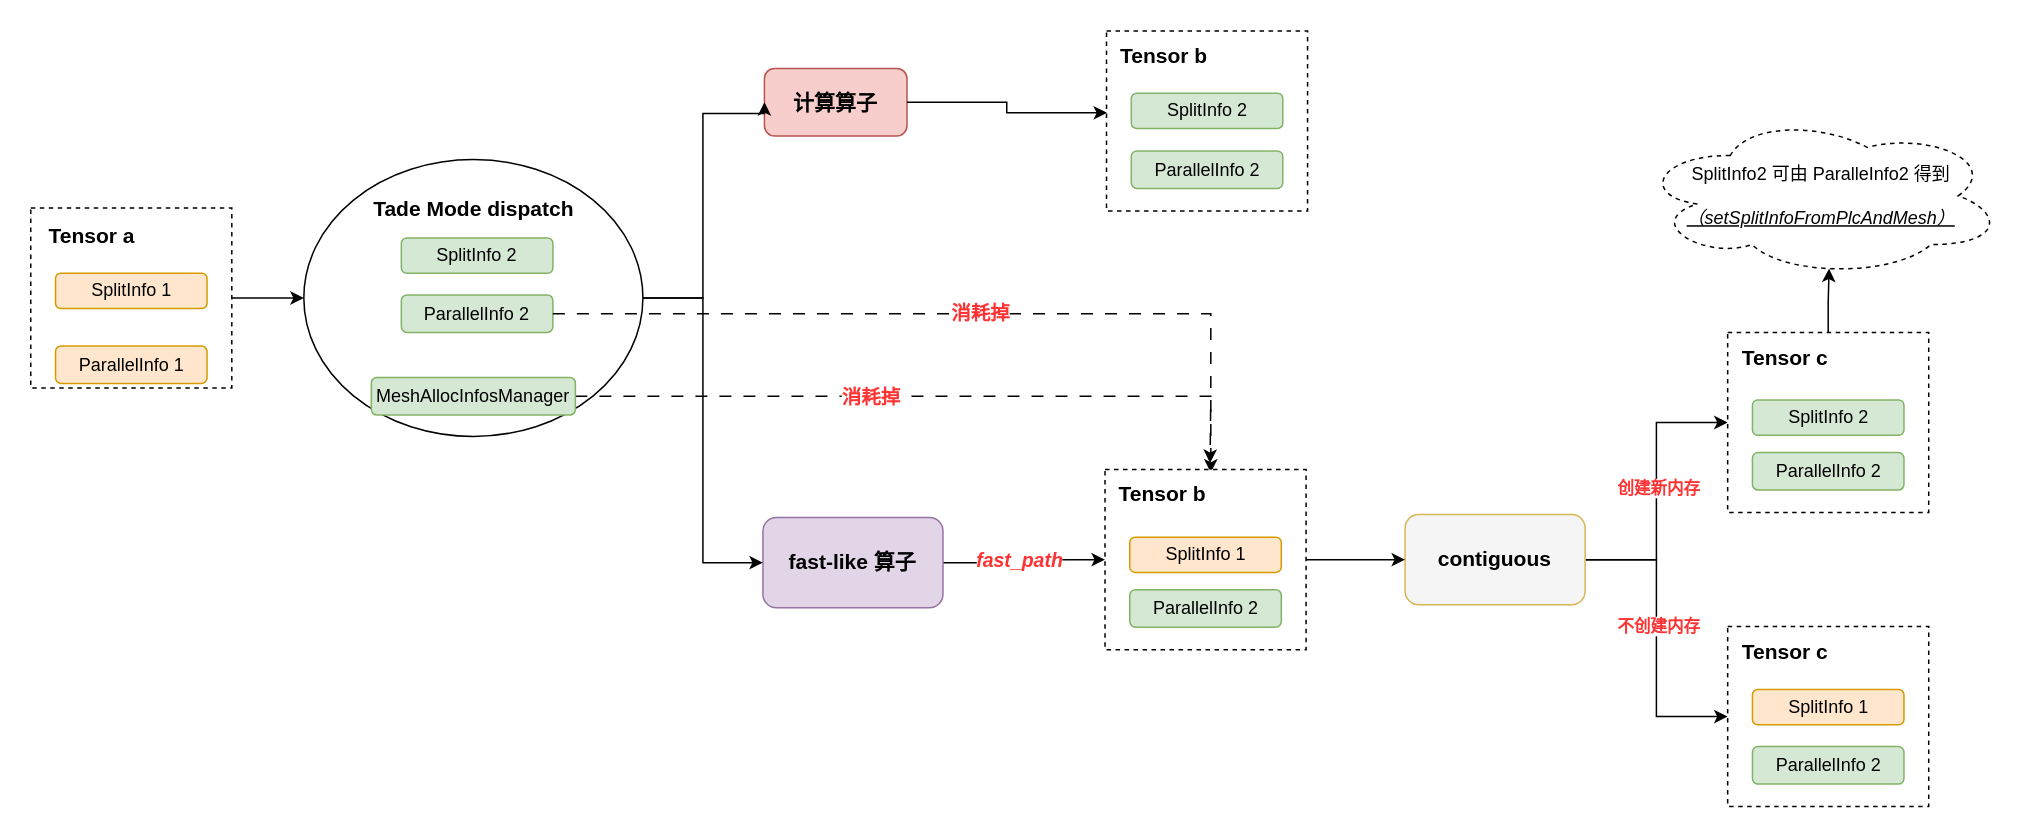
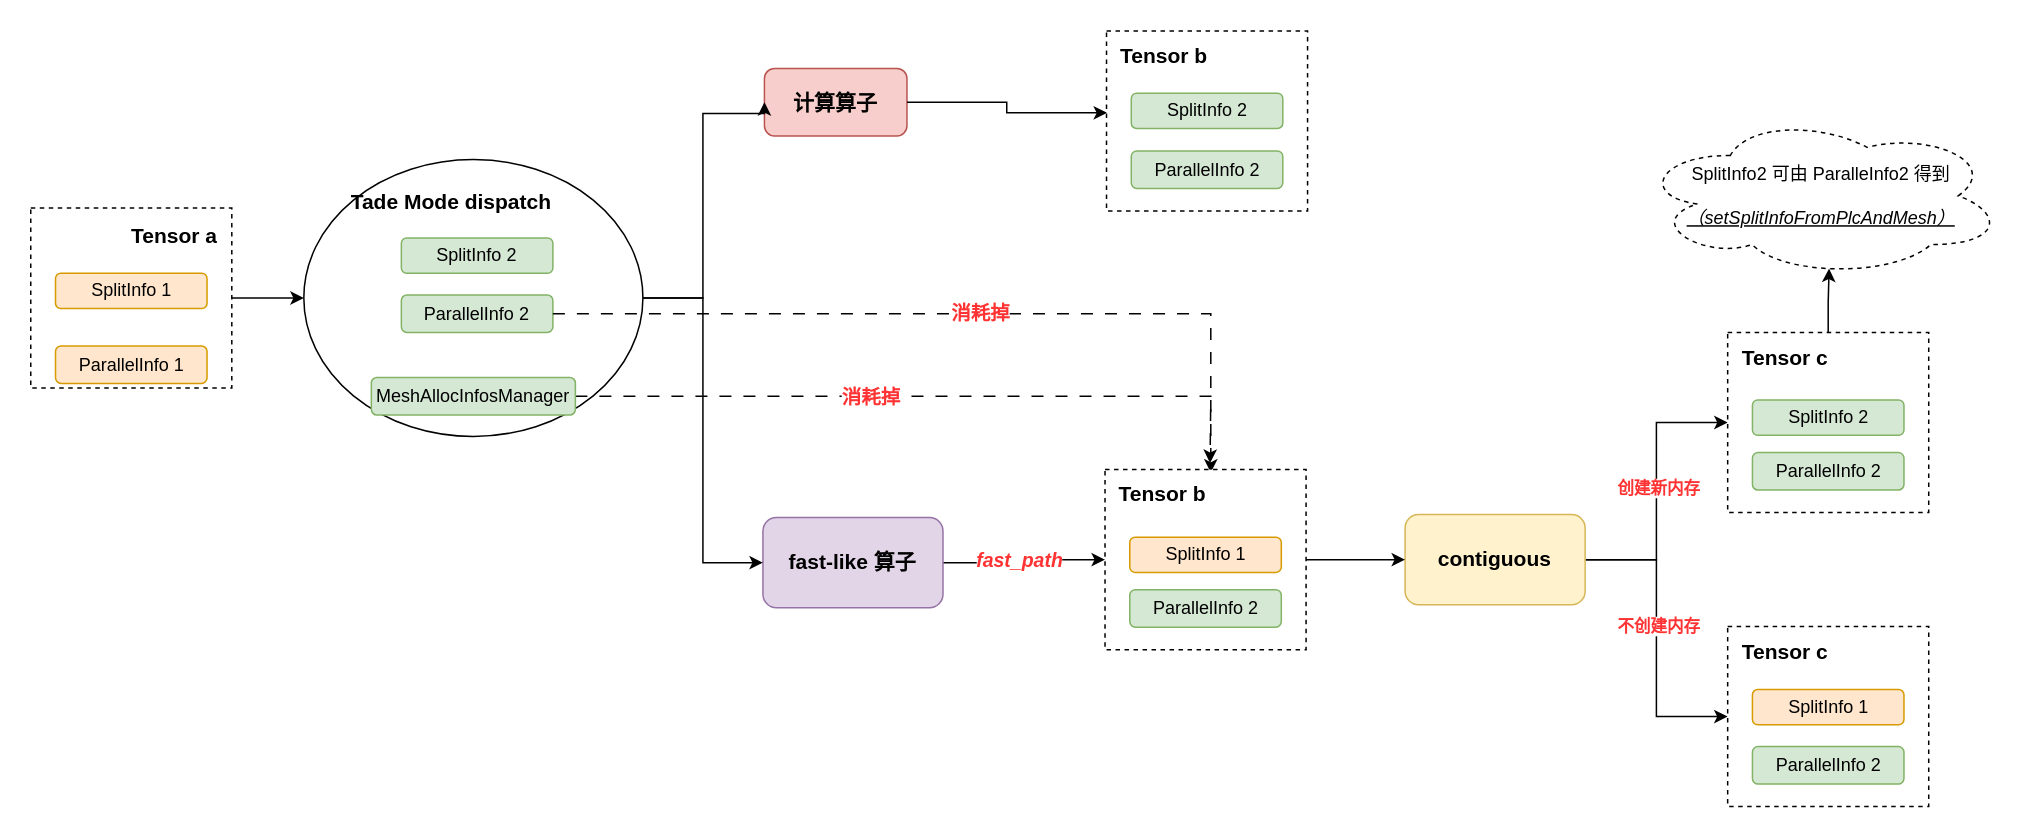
(473, 209) -> (451, 202)
(92, 236) -> (174, 236)
(1495, 559) -> (1495, 559)
